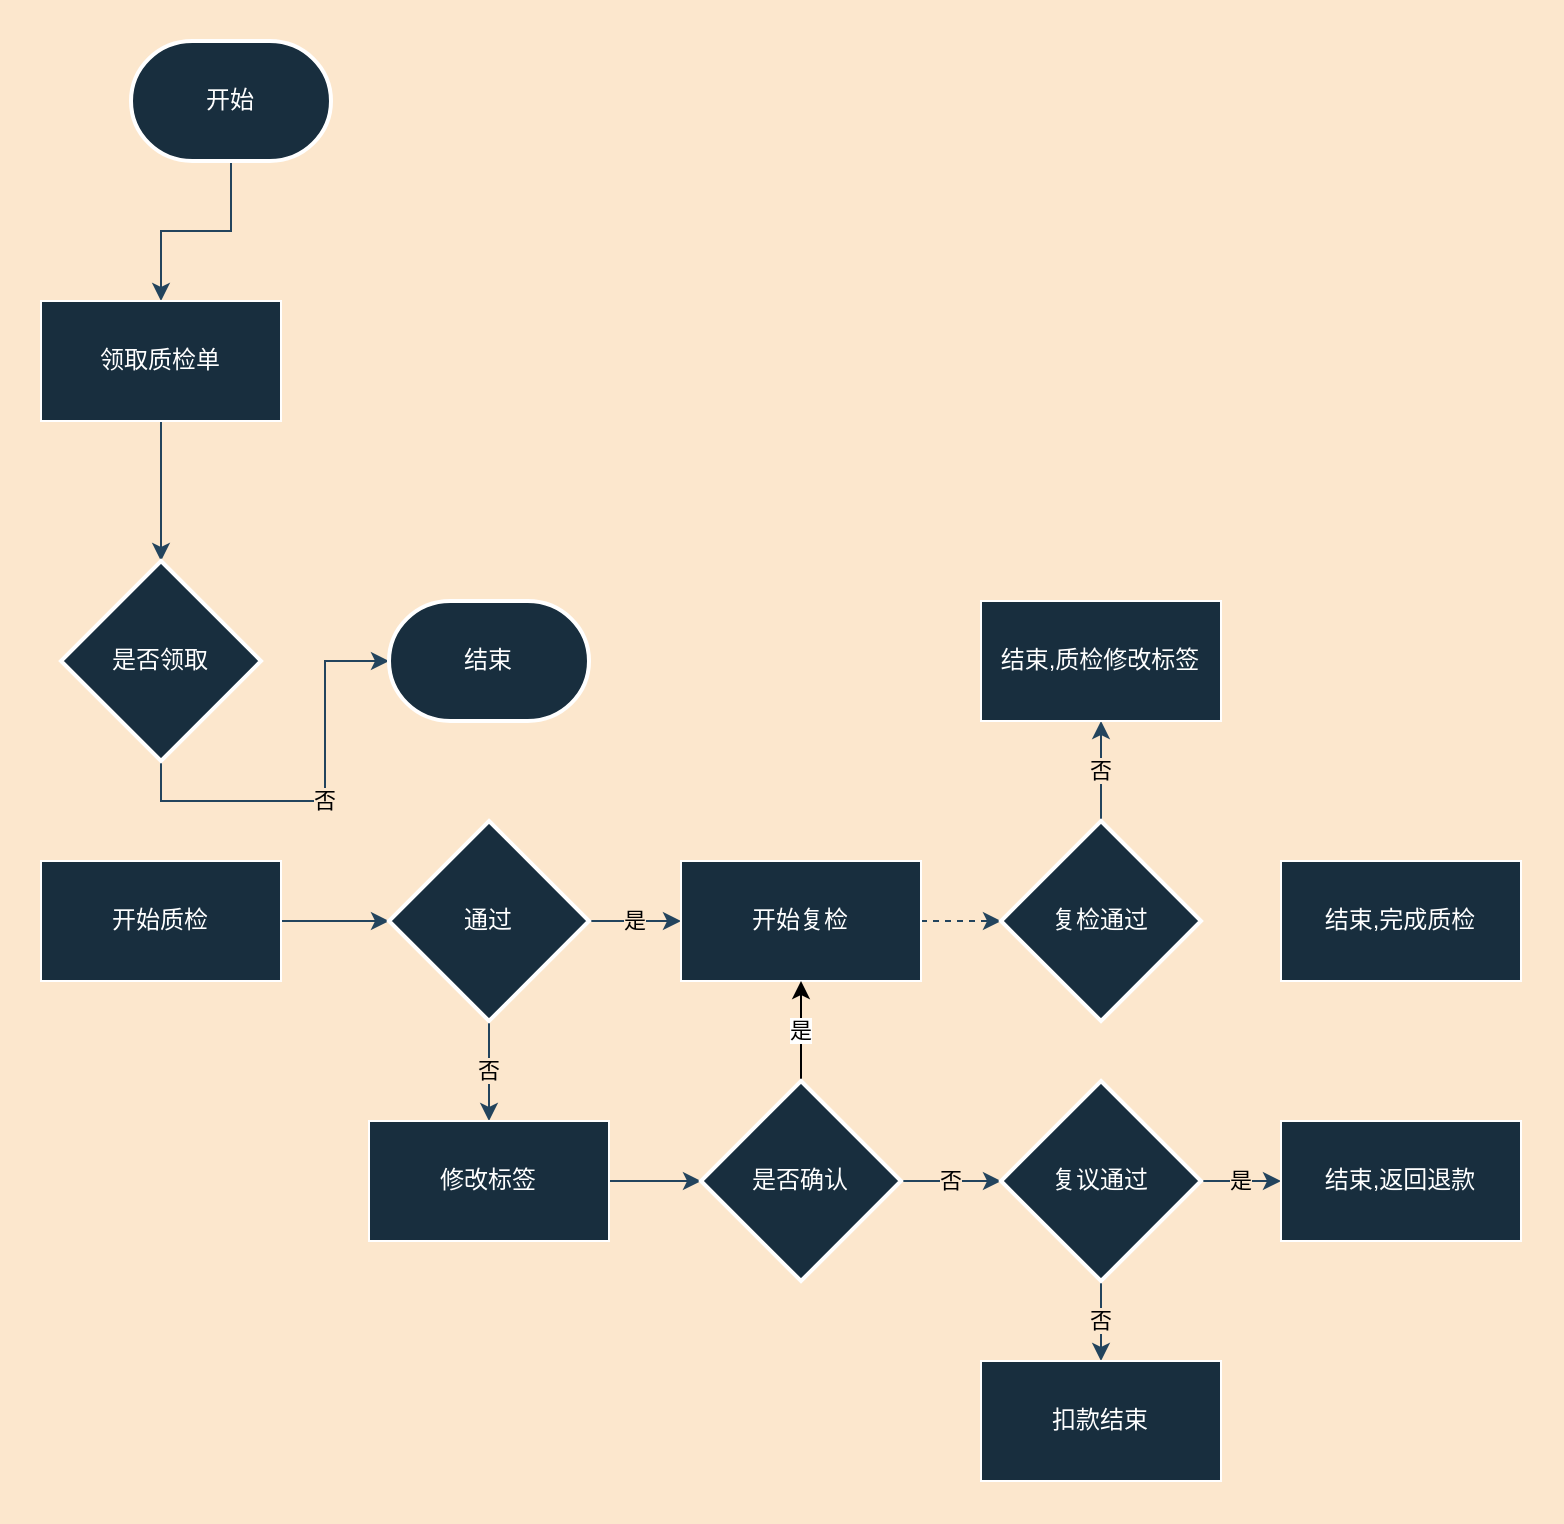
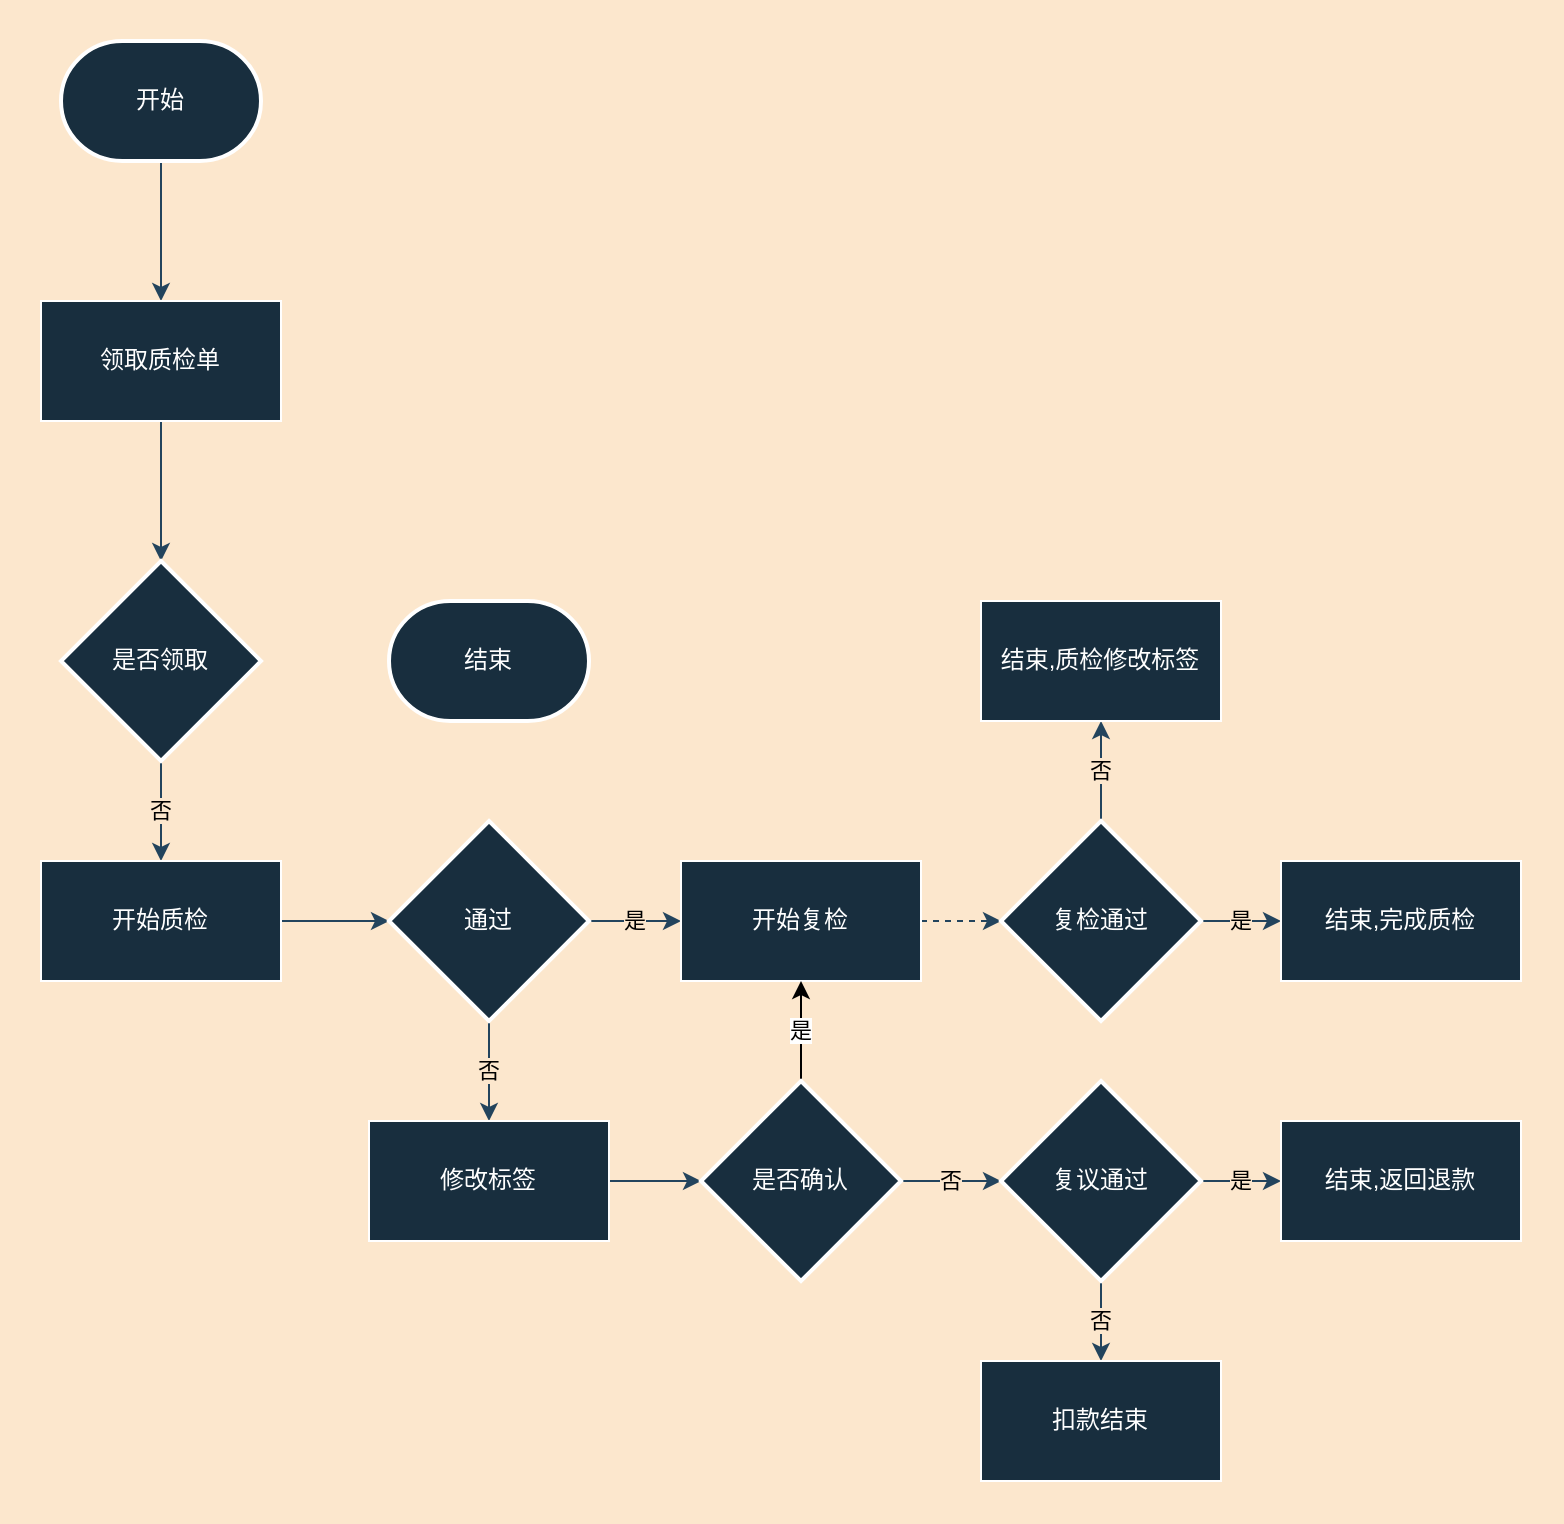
(231, 101) -> (161, 101)
(325, 790) -> (161, 822)
none -> (1234, 921)
